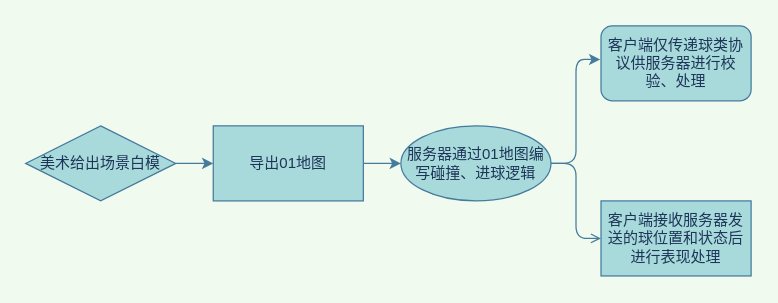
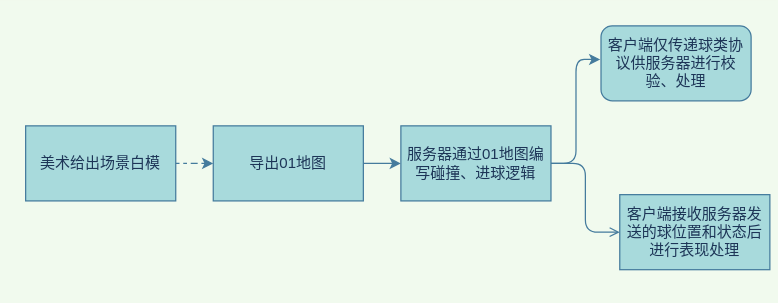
(101, 163) -> (101, 163)
(196, 163) -> (196, 163)
(476, 163) -> (476, 163)
(676, 238) -> (694, 232)
